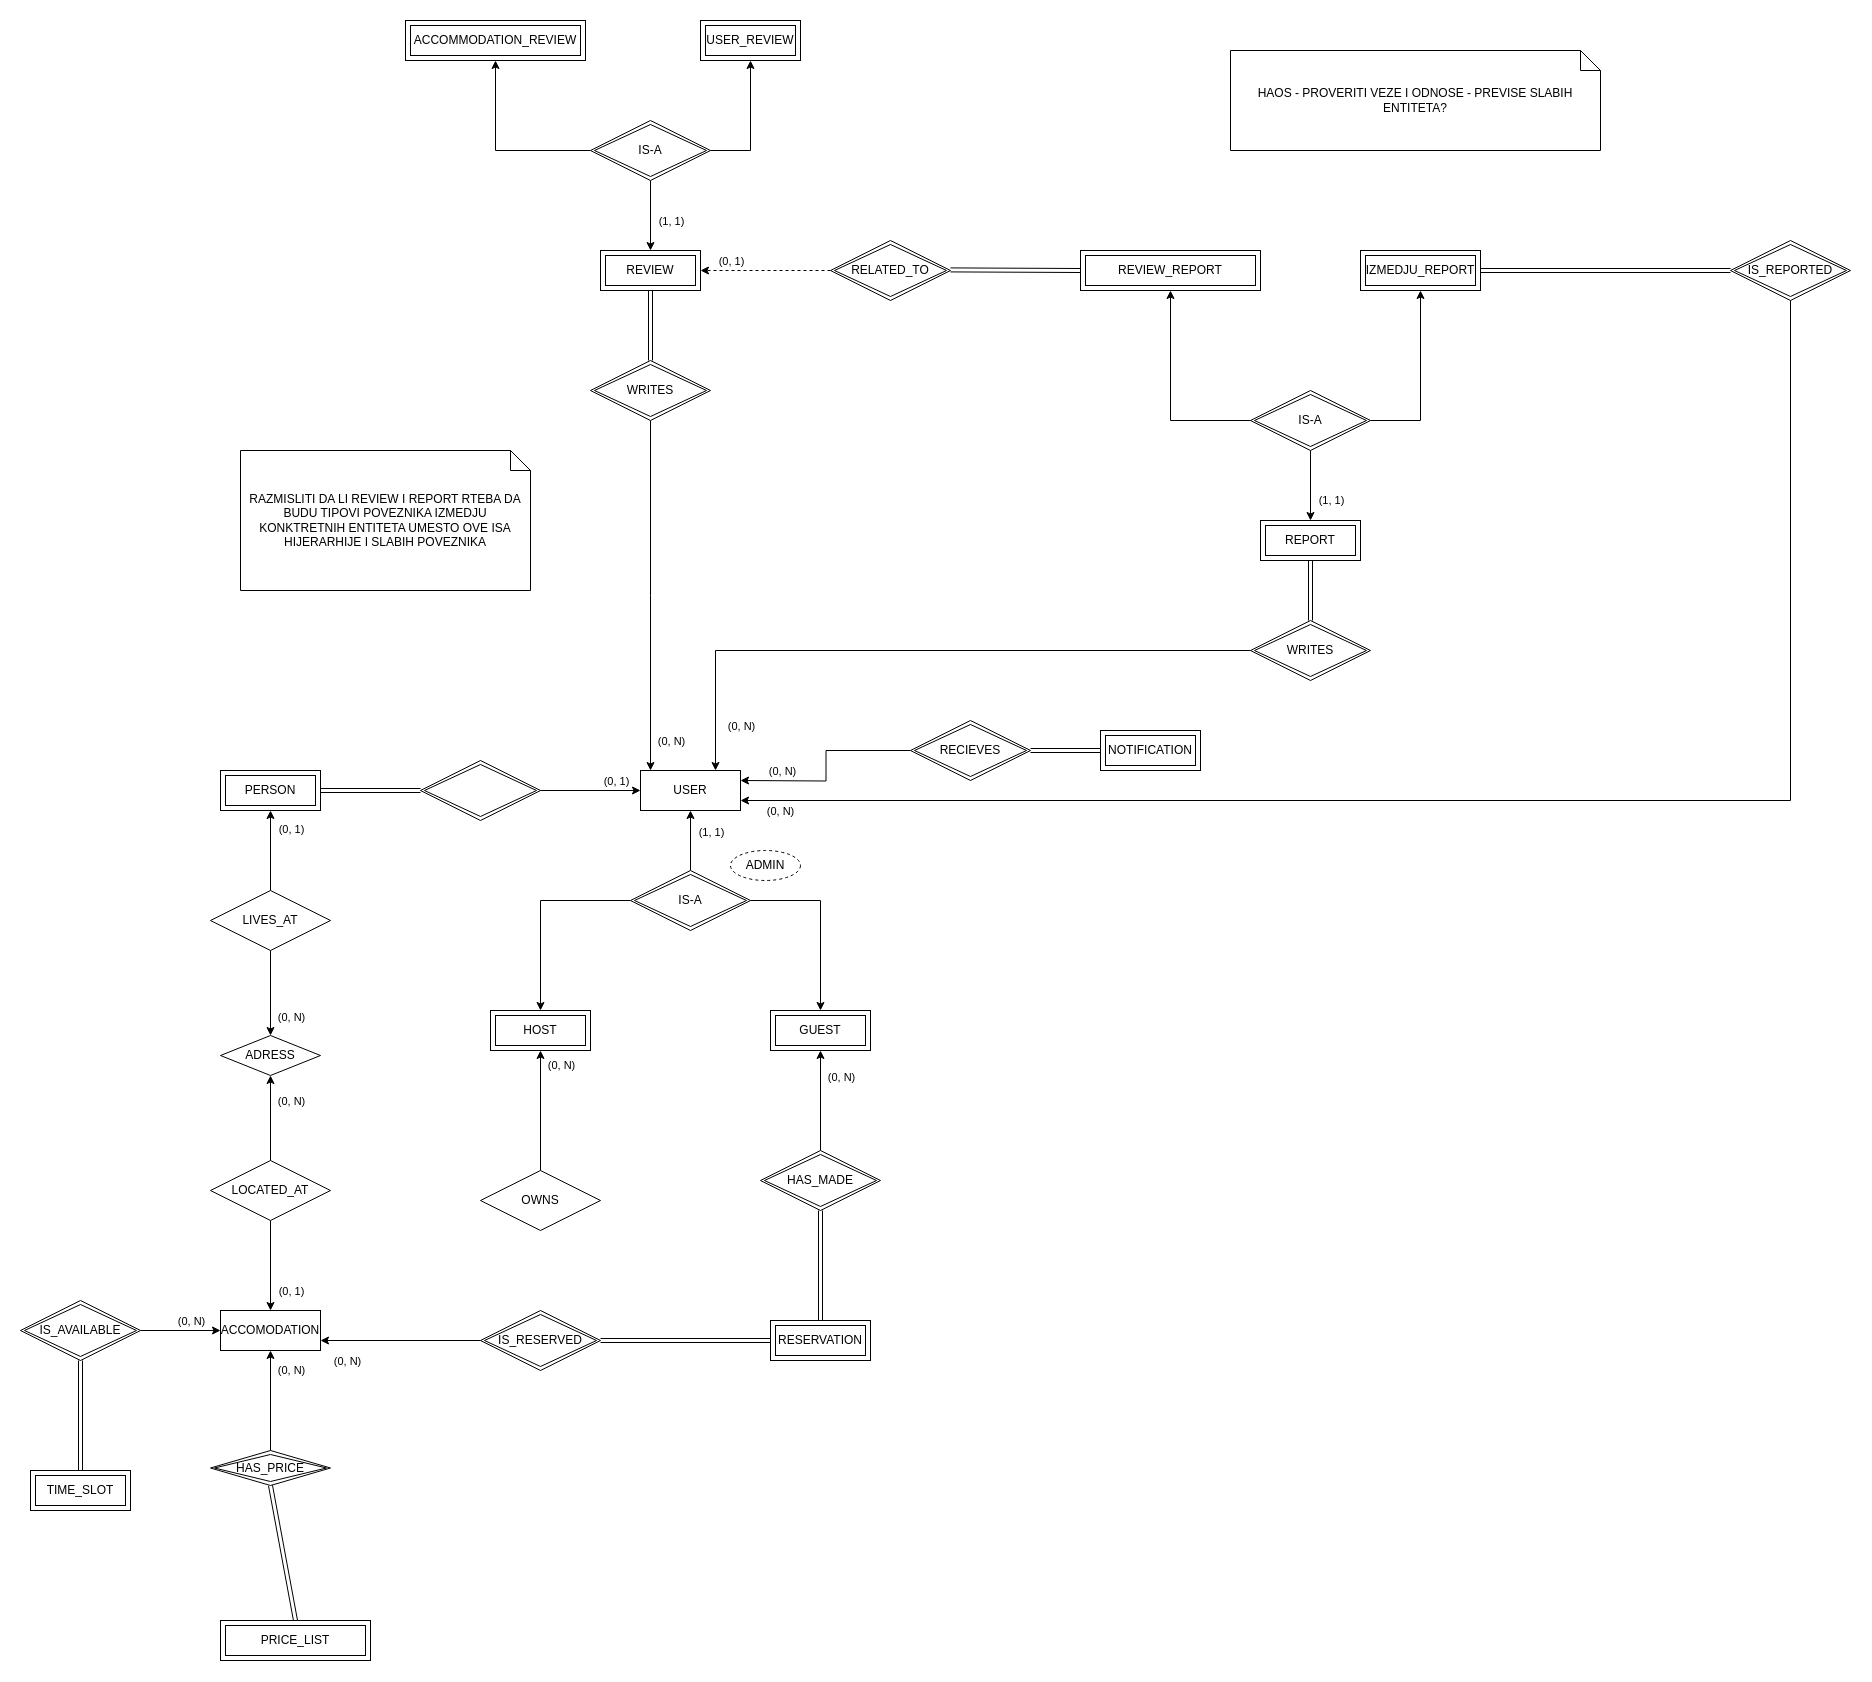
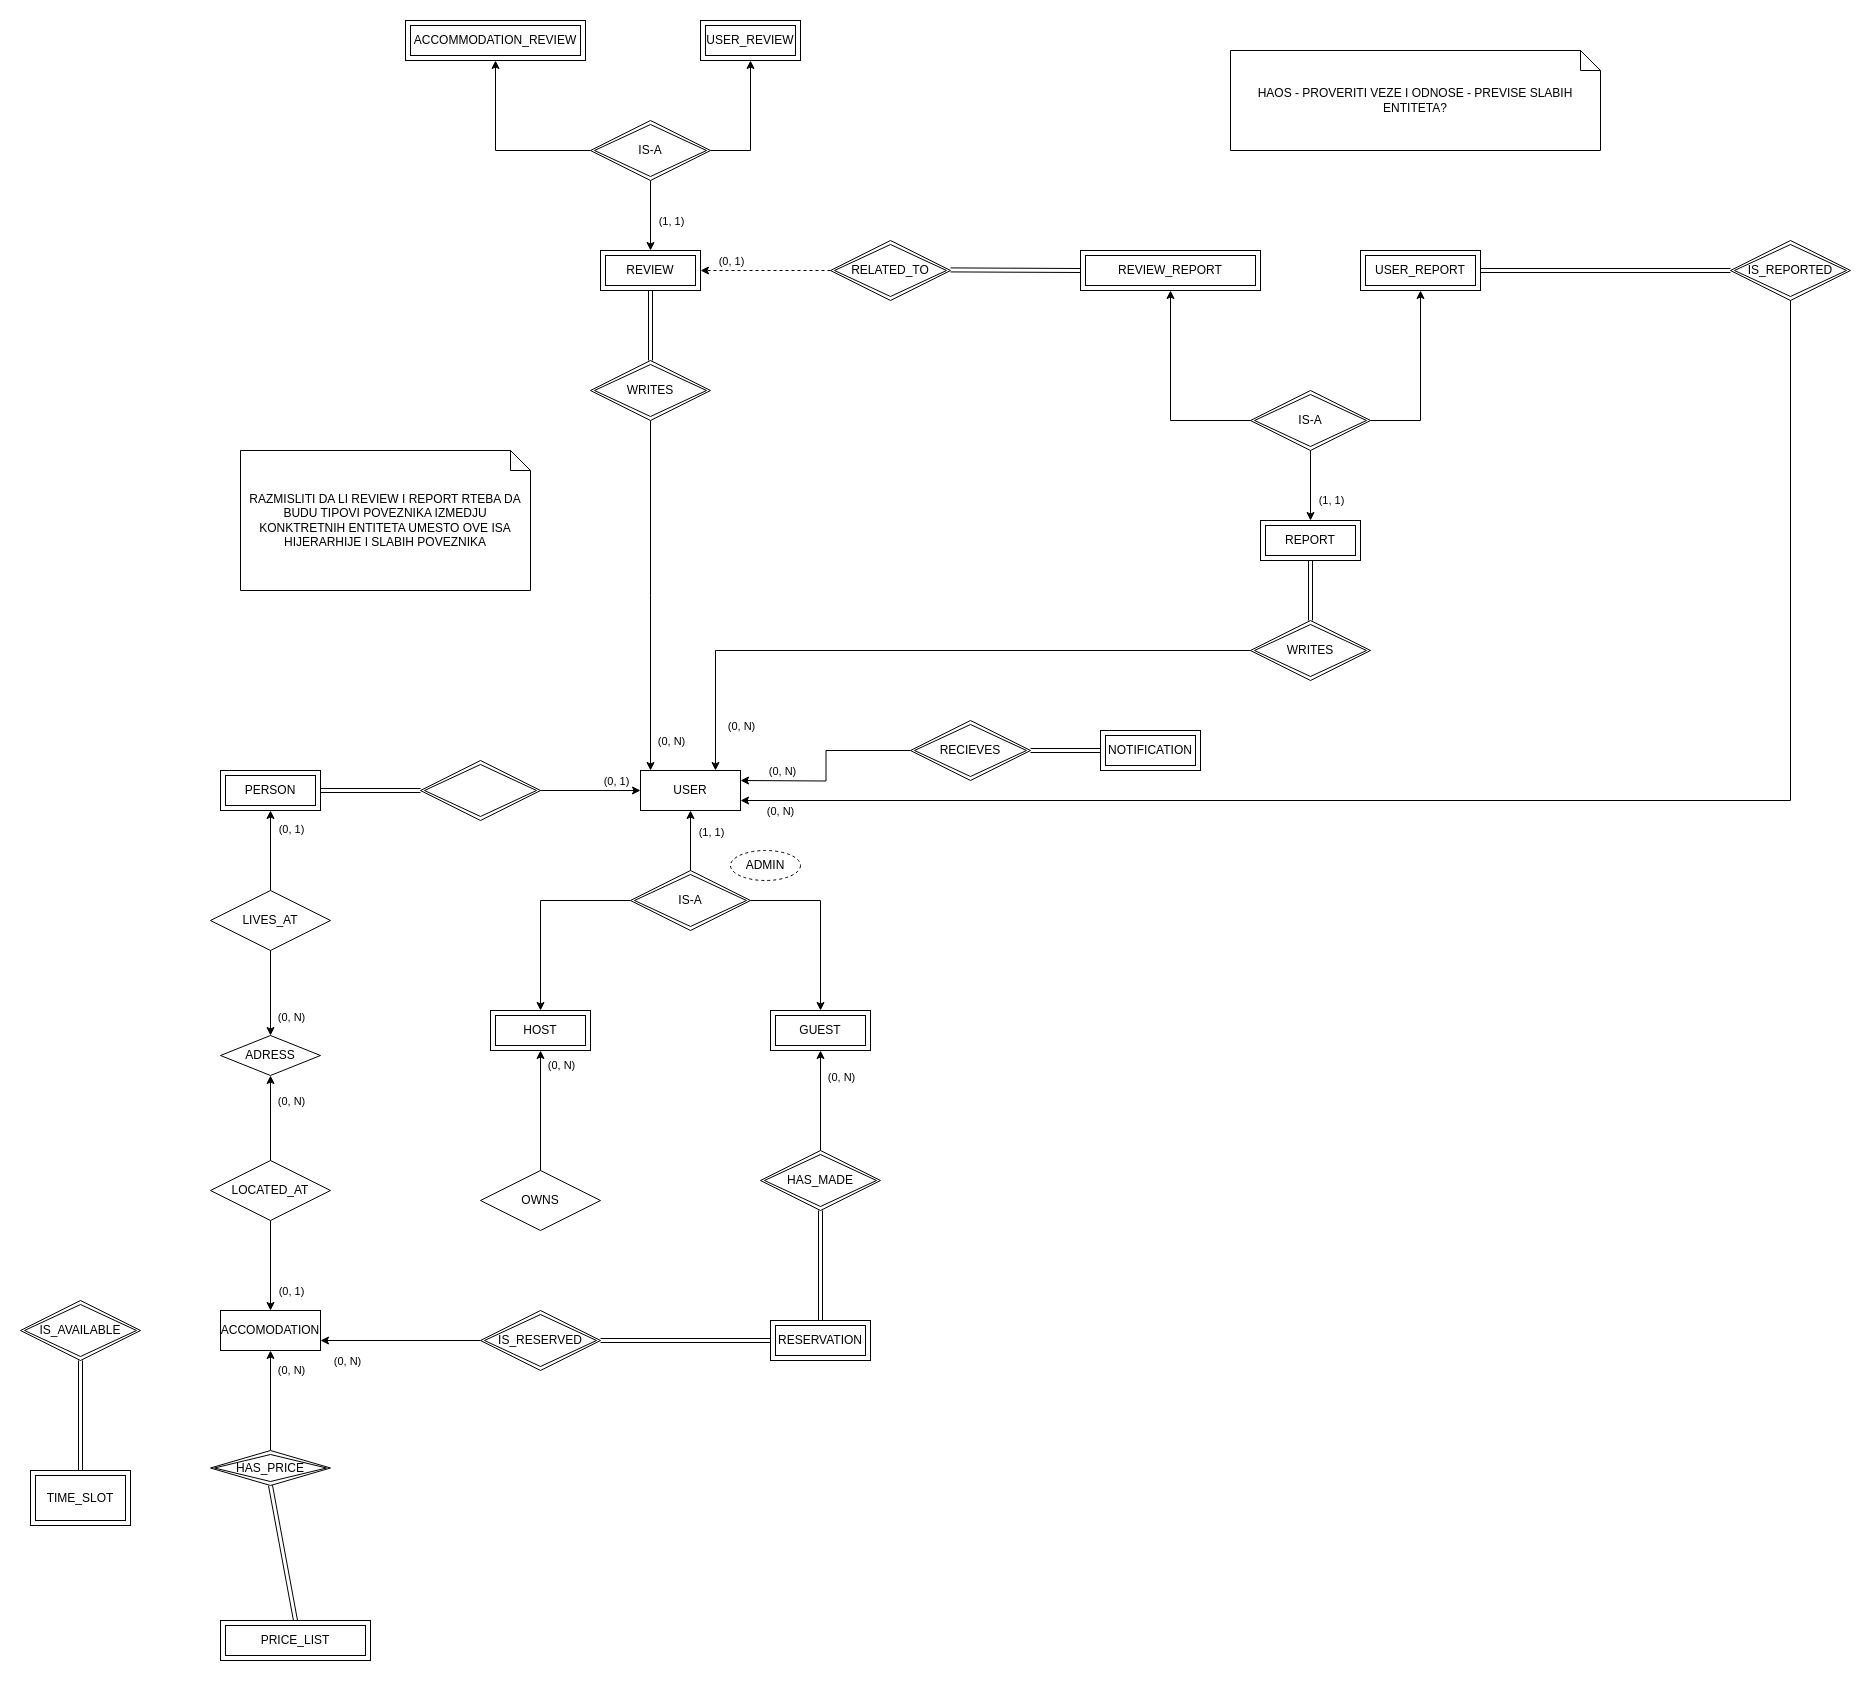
(1421, 271) -> (1421, 271)
(177, 1331) -> none
(81, 1491) -> (81, 1498)
